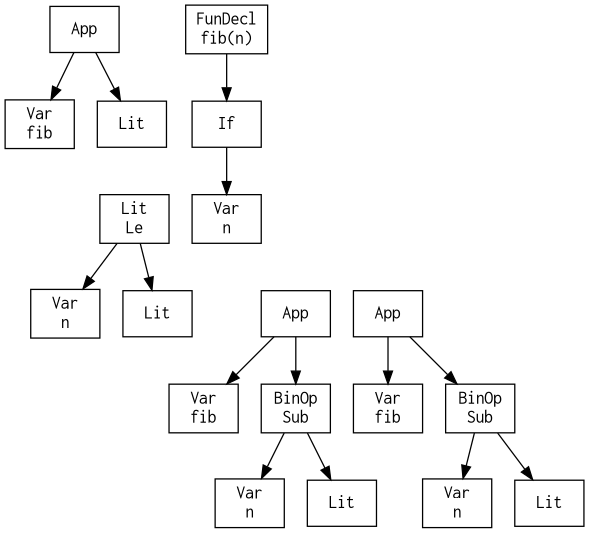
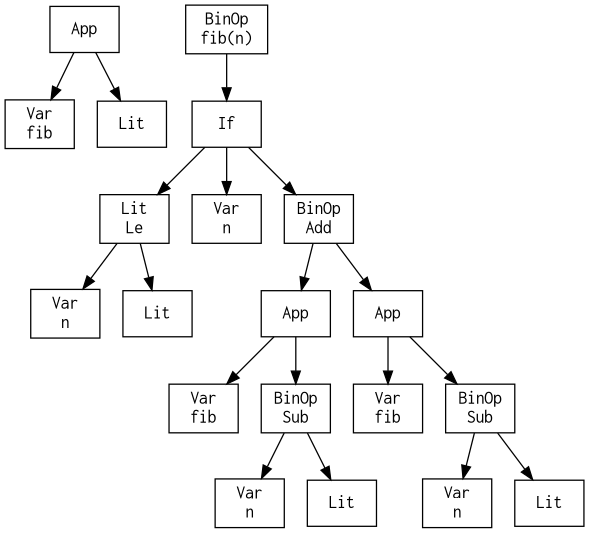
(227, 29) -> (227, 29)
none -> (186, 166)
none -> (319, 219)
